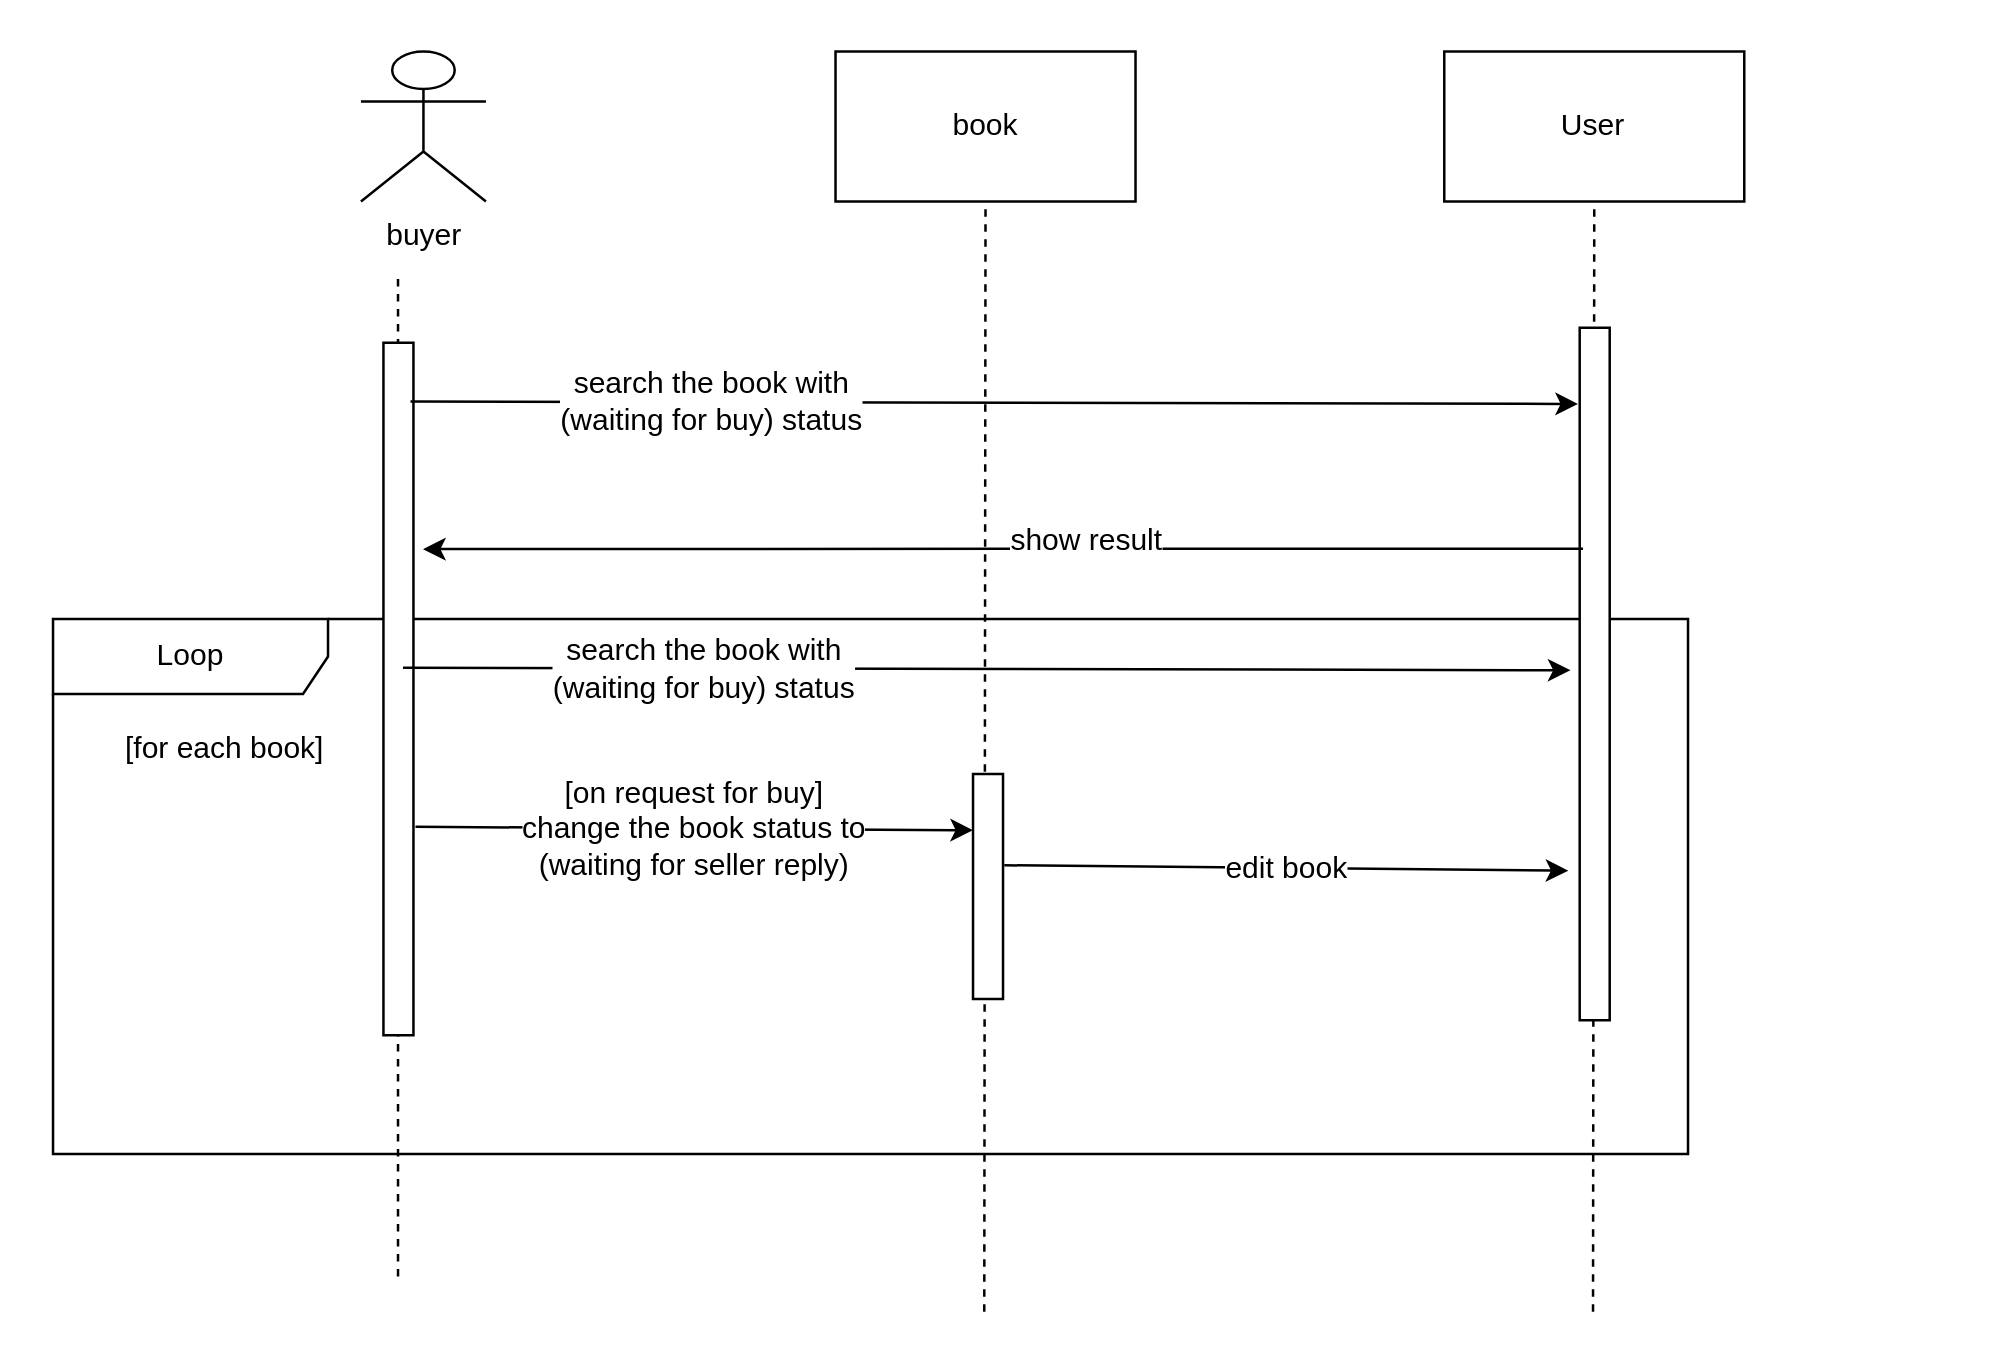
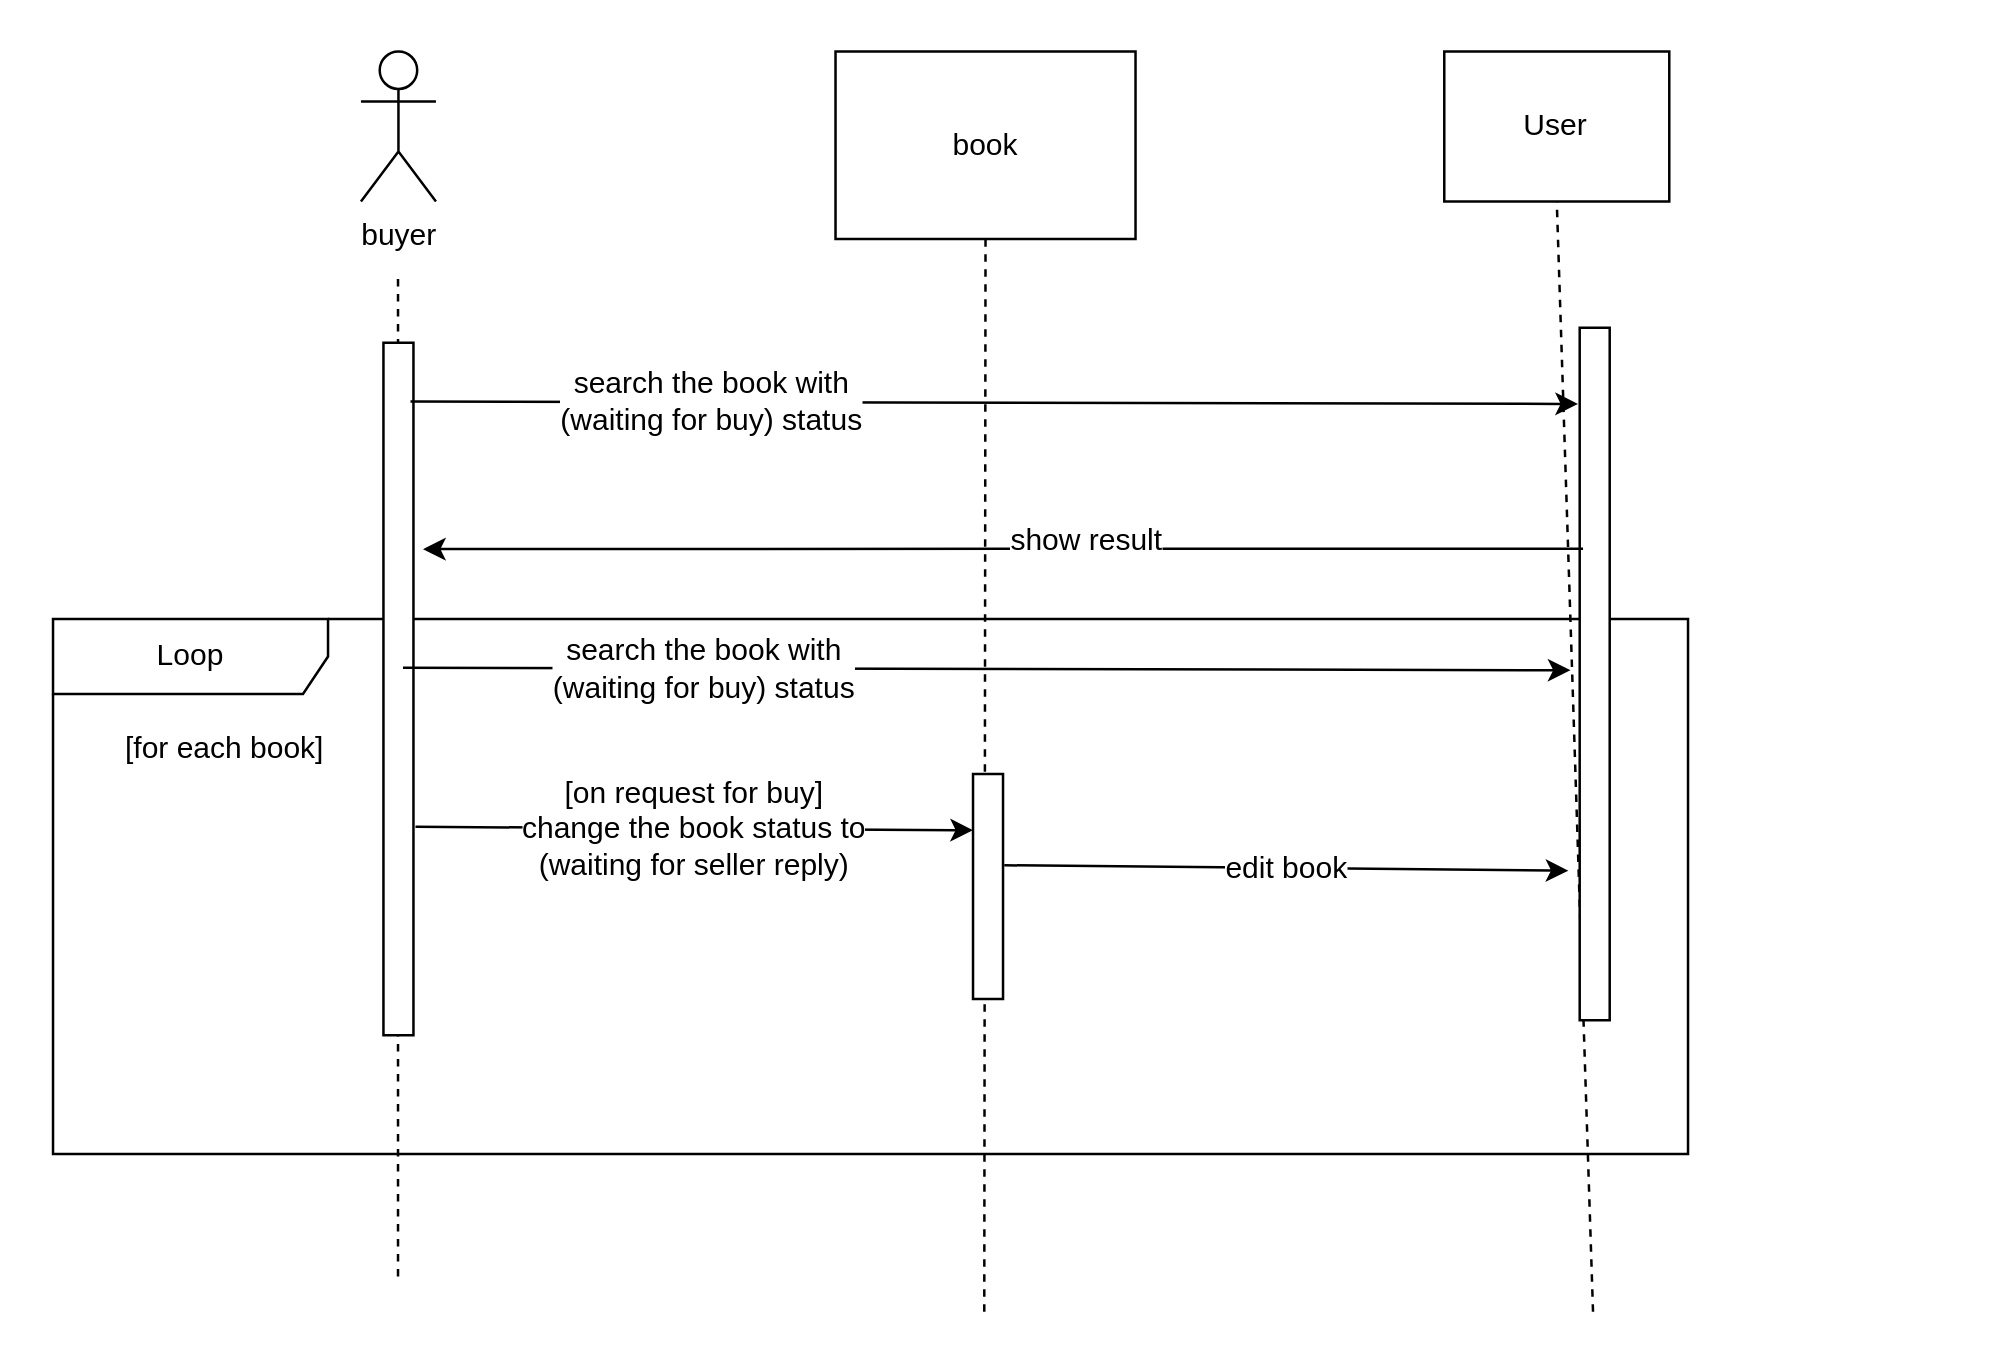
(423, 126) -> (398, 126)
(986, 126) -> (986, 145)
(1594, 126) -> (1557, 126)
